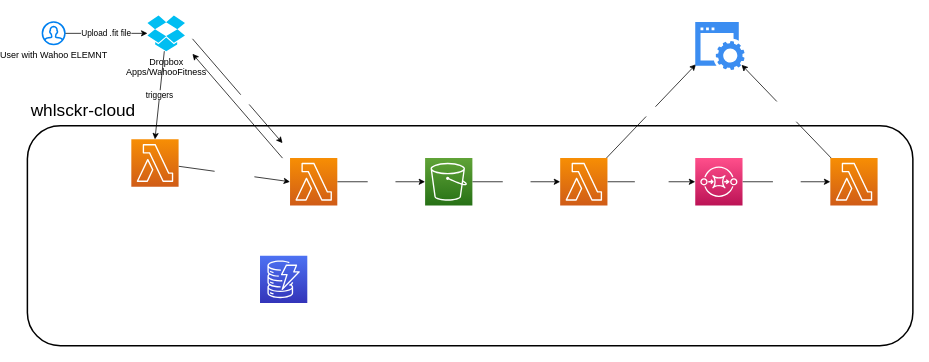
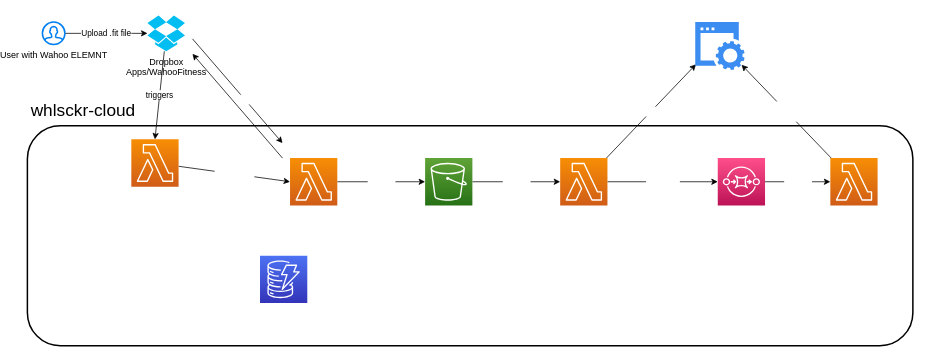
(719, 182) -> (741, 182)
